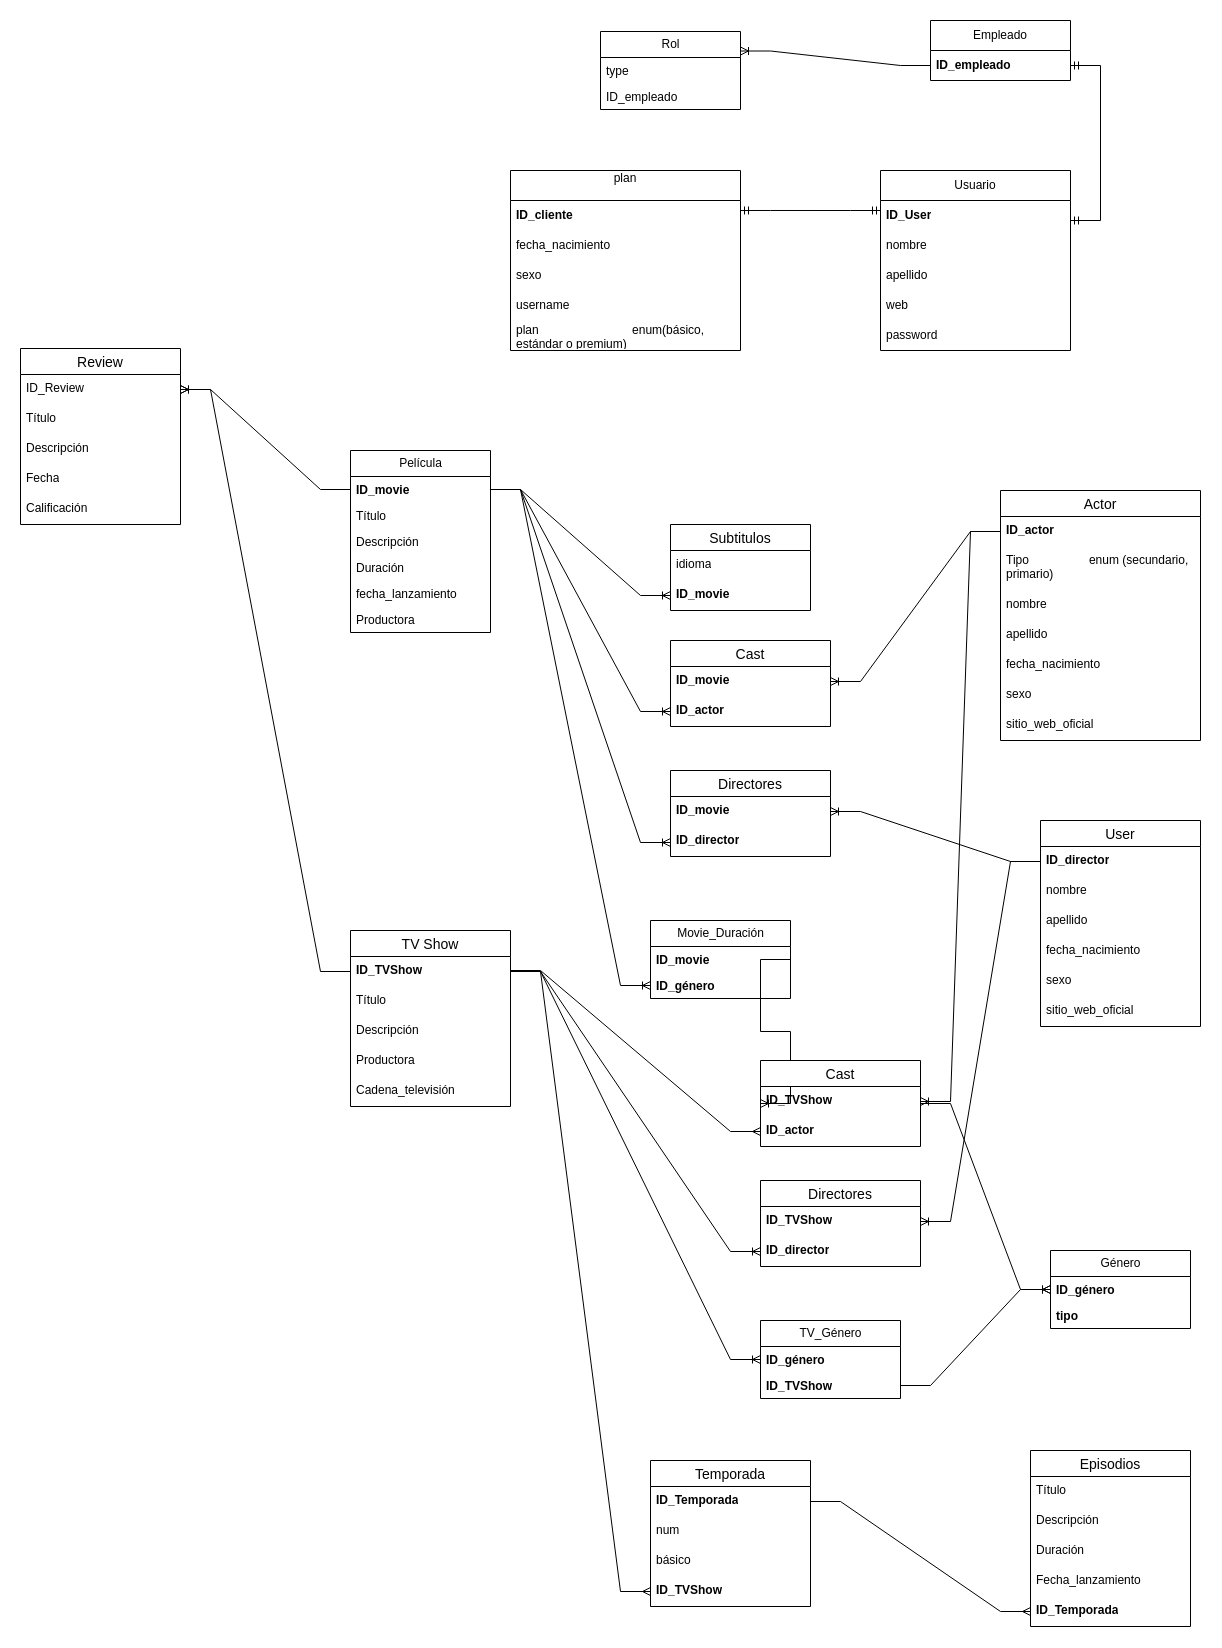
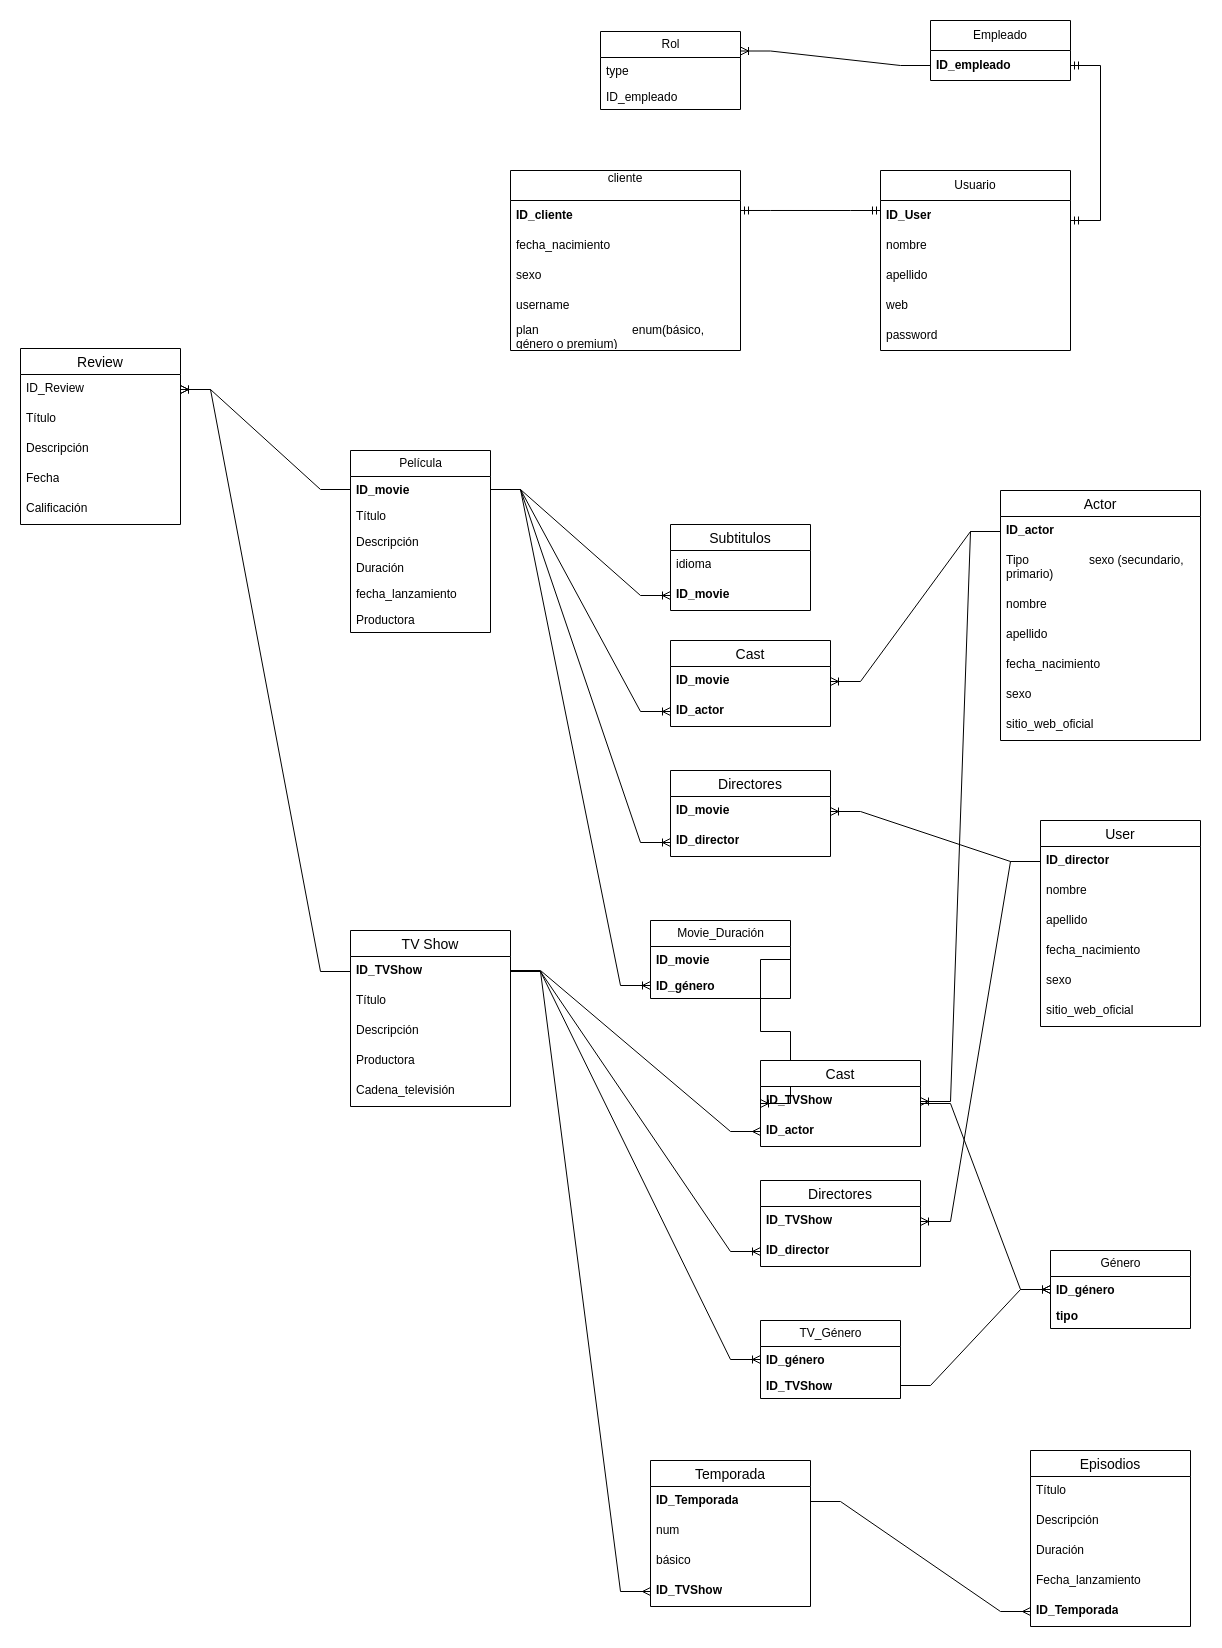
(626, 186) -> (626, 186)
(627, 336) -> (627, 336)
(1102, 568) -> (1102, 568)
